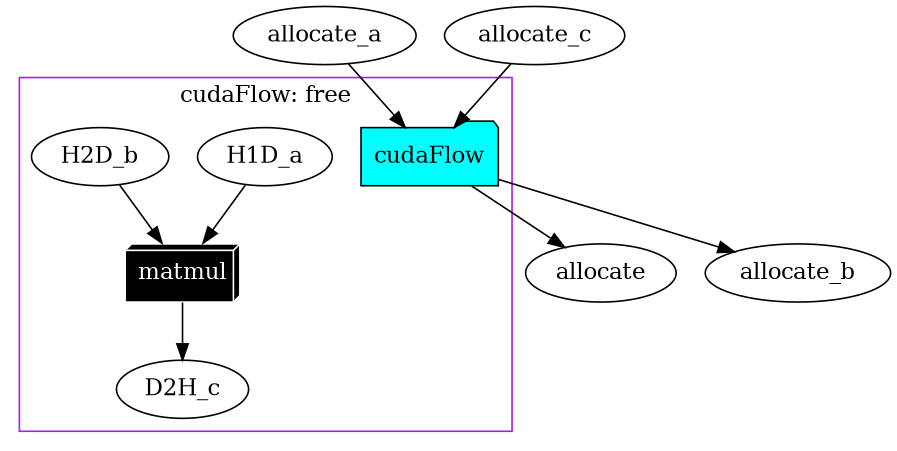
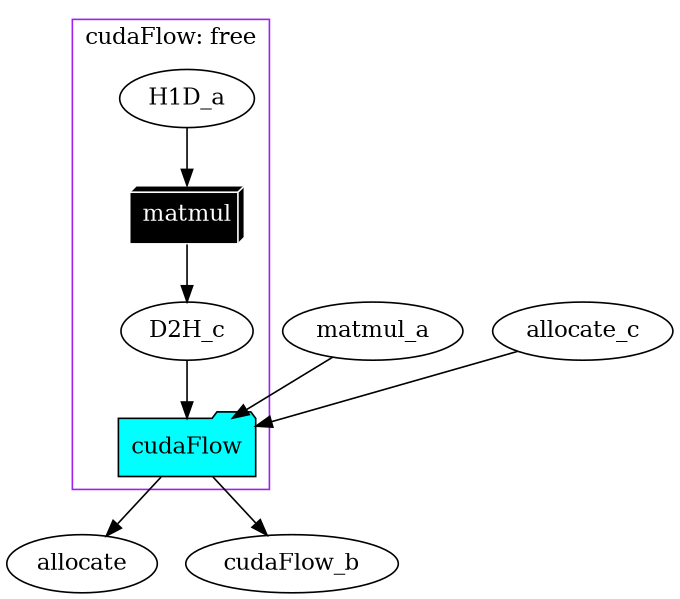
(325, 36) -> (373, 331)
(100, 157) -> none
(798, 273) -> (292, 564)
none -> (187, 381)
